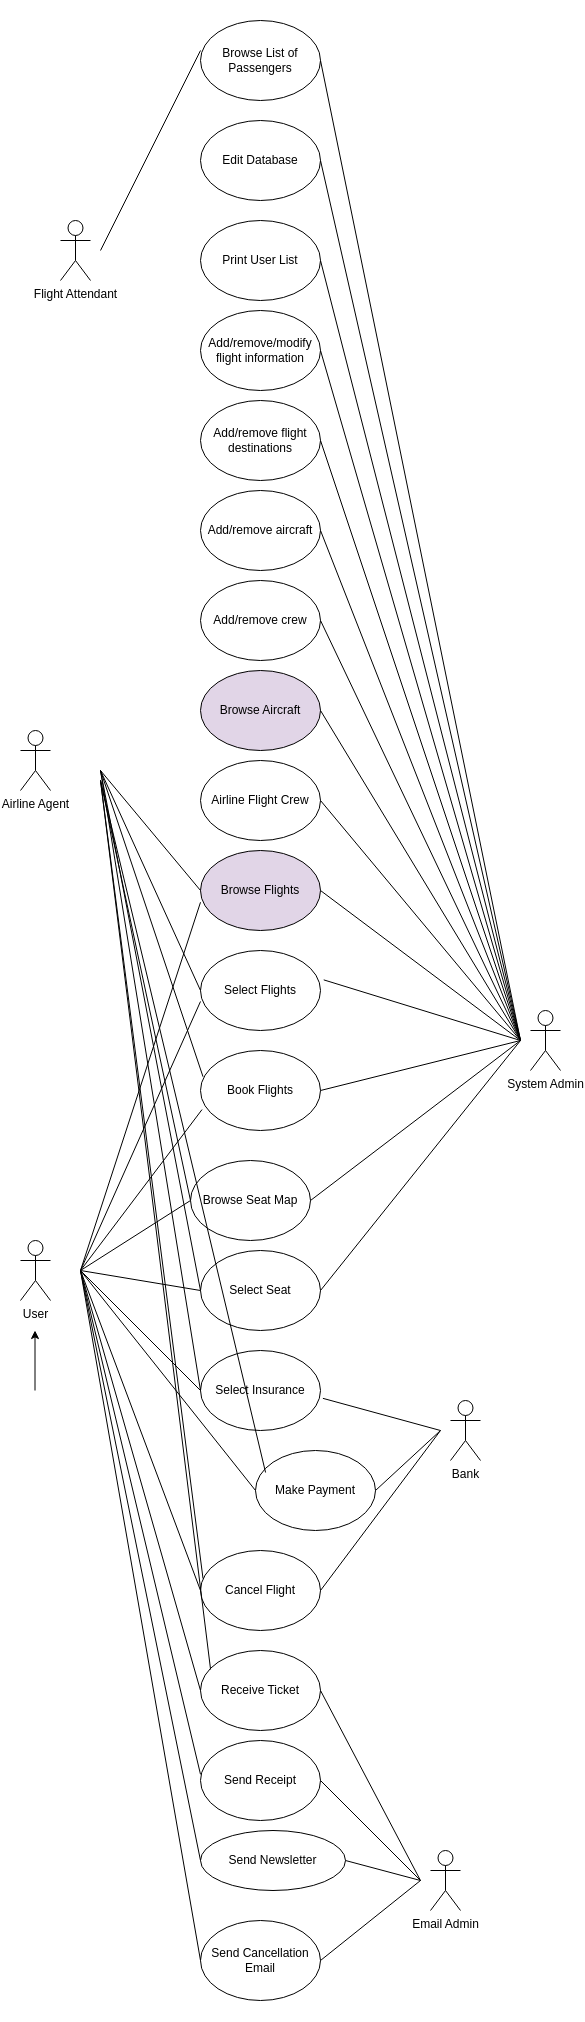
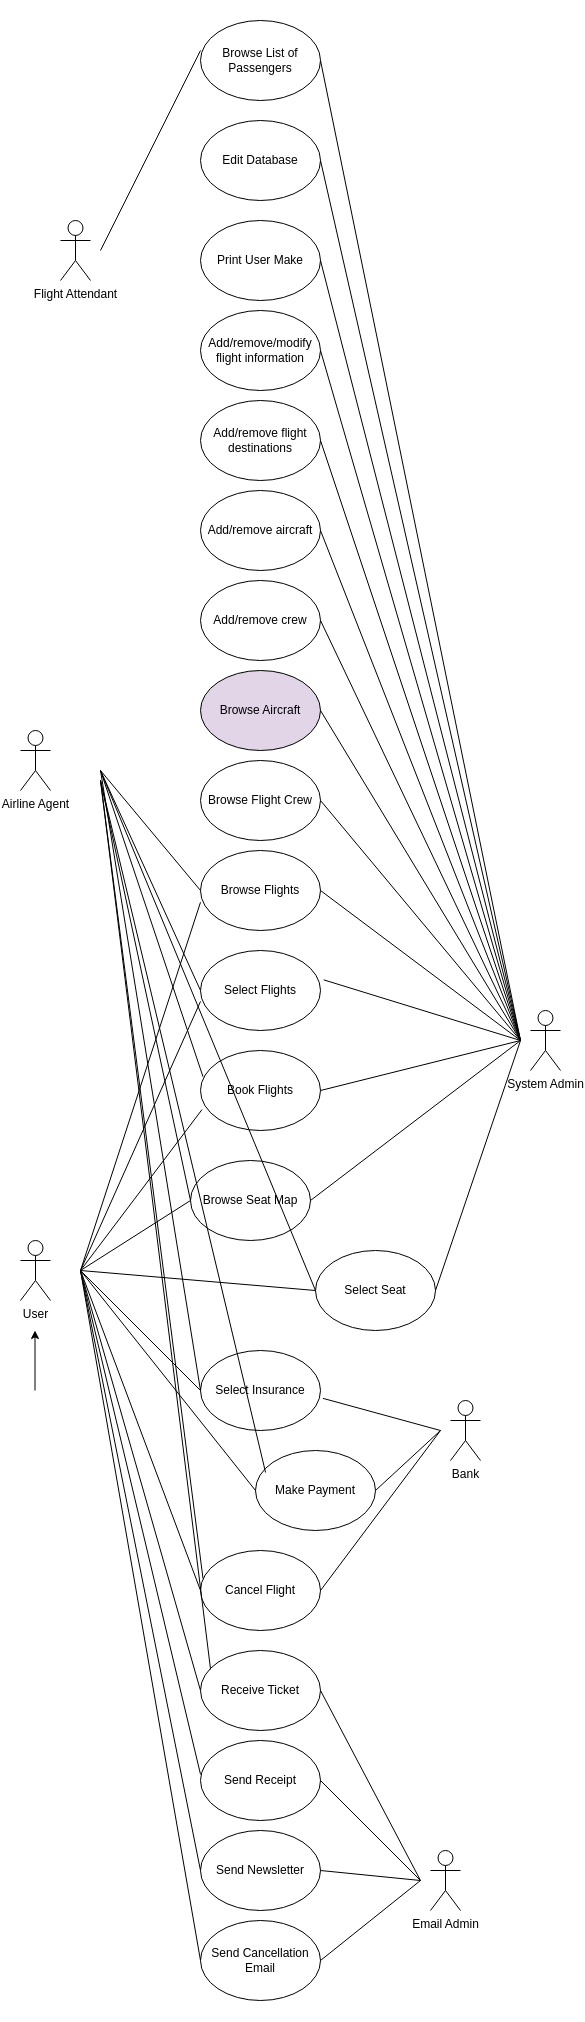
(261, 261) -> (261, 261)
(261, 801) -> (261, 801)
(261, 891) -> (261, 891)
(261, 1291) -> (376, 1291)
(273, 1861) -> (261, 1871)
